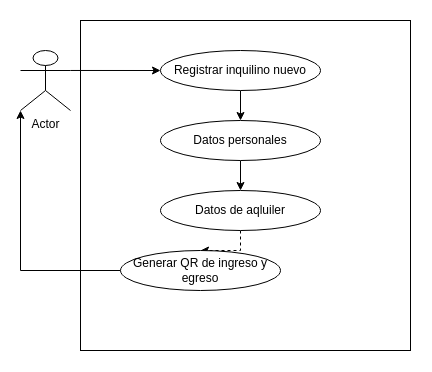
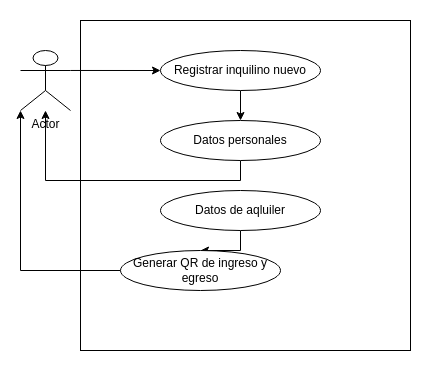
(241, 181) -> (114, 181)
(238, 251) -> (238, 251)
